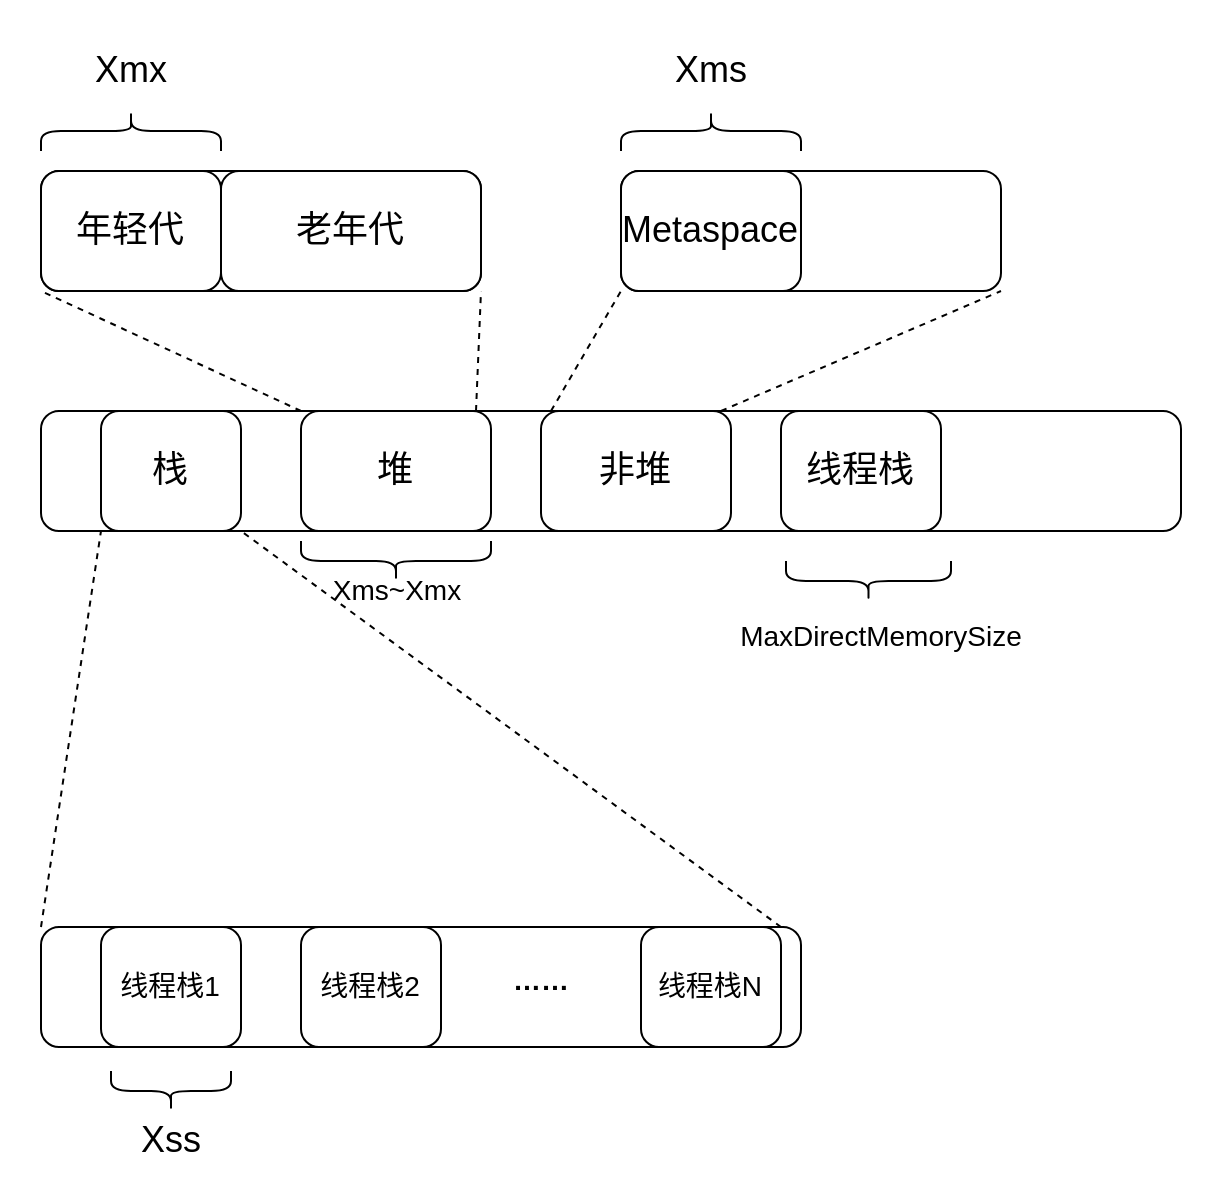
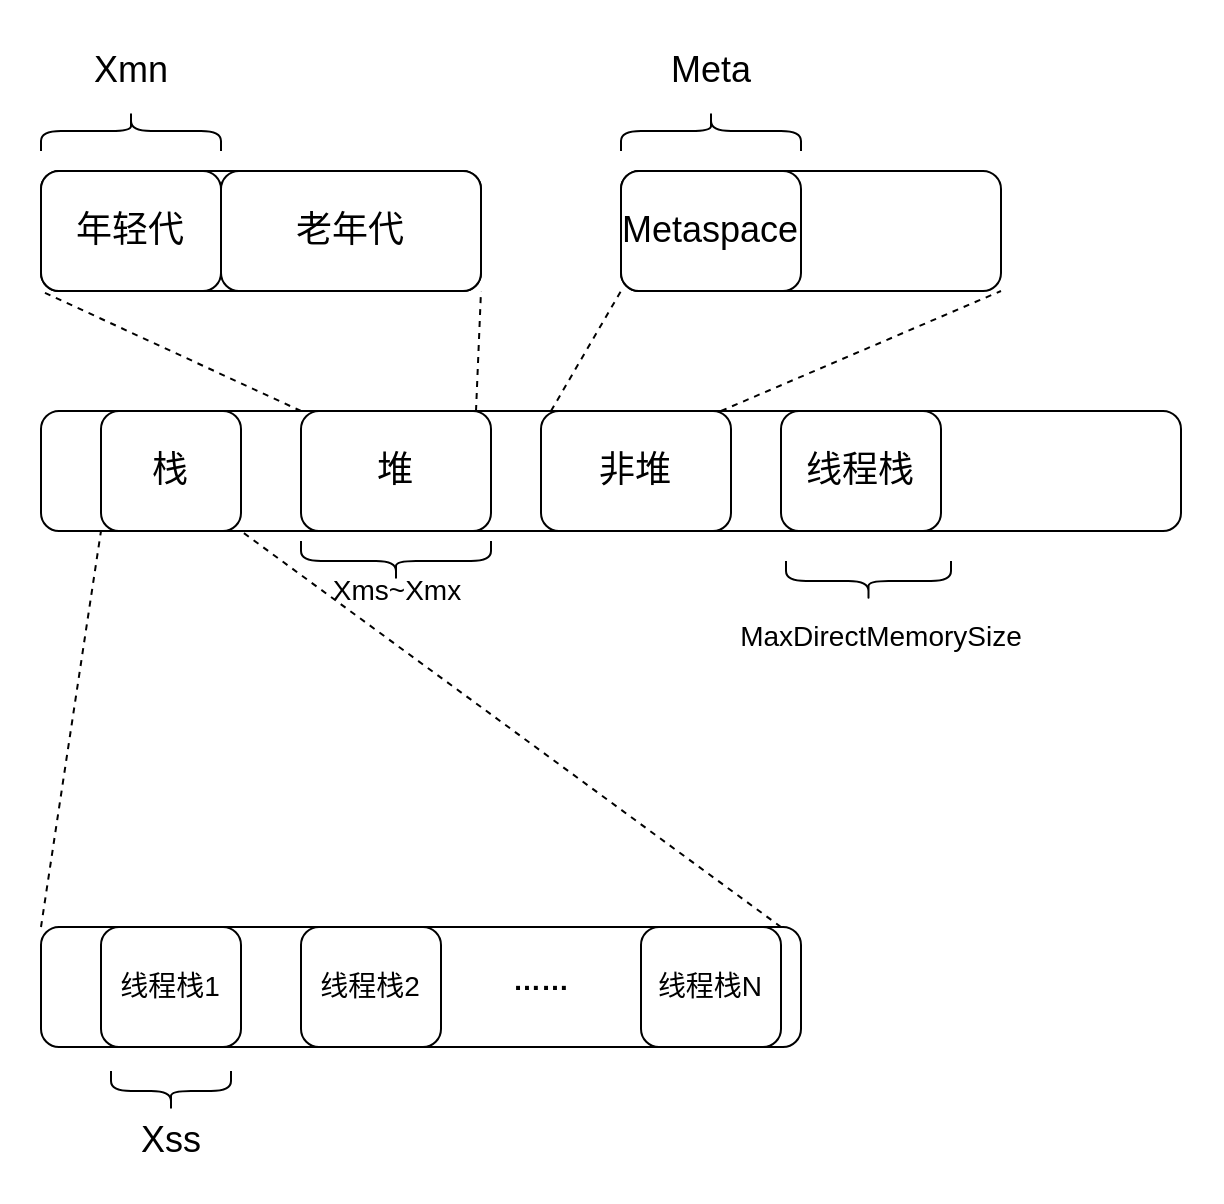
(132, 71) -> (132, 71)
(712, 71) -> (712, 71)
